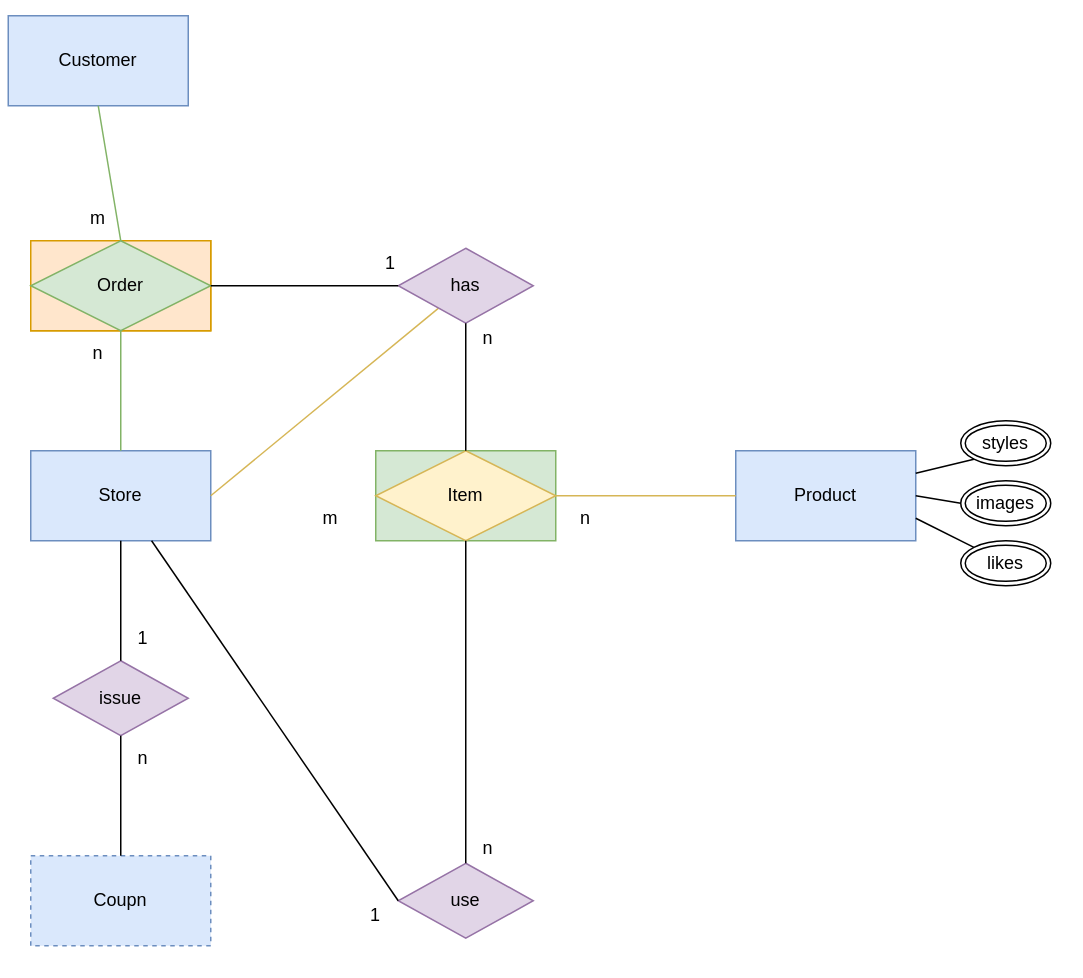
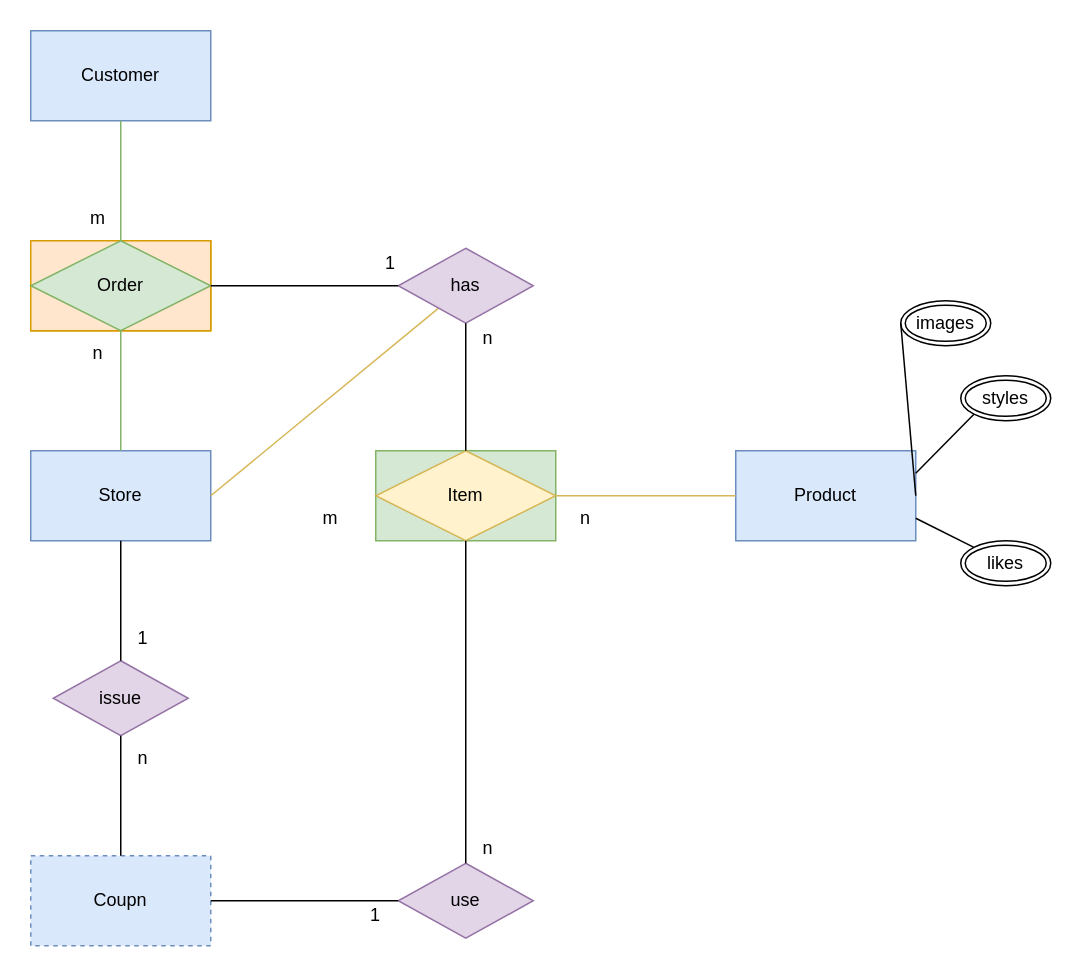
(98, 61) -> (121, 76)
(1006, 443) -> (1006, 398)
(1006, 503) -> (946, 323)
(275, 721) -> (305, 901)
